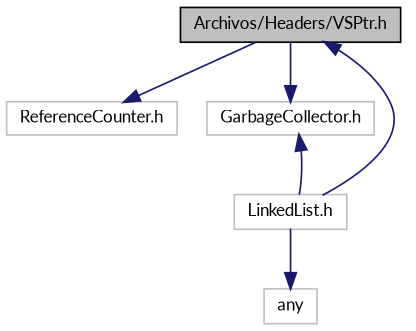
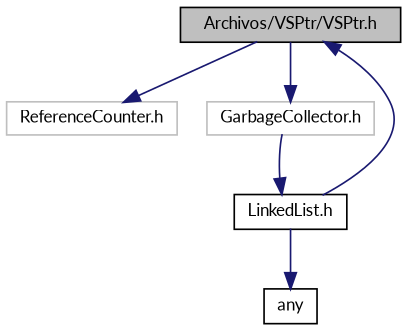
(291, 25) -> (291, 25)
(302, 173) -> (280, 156)
(291, 212) -> (291, 212)
(291, 306) -> (291, 306)
